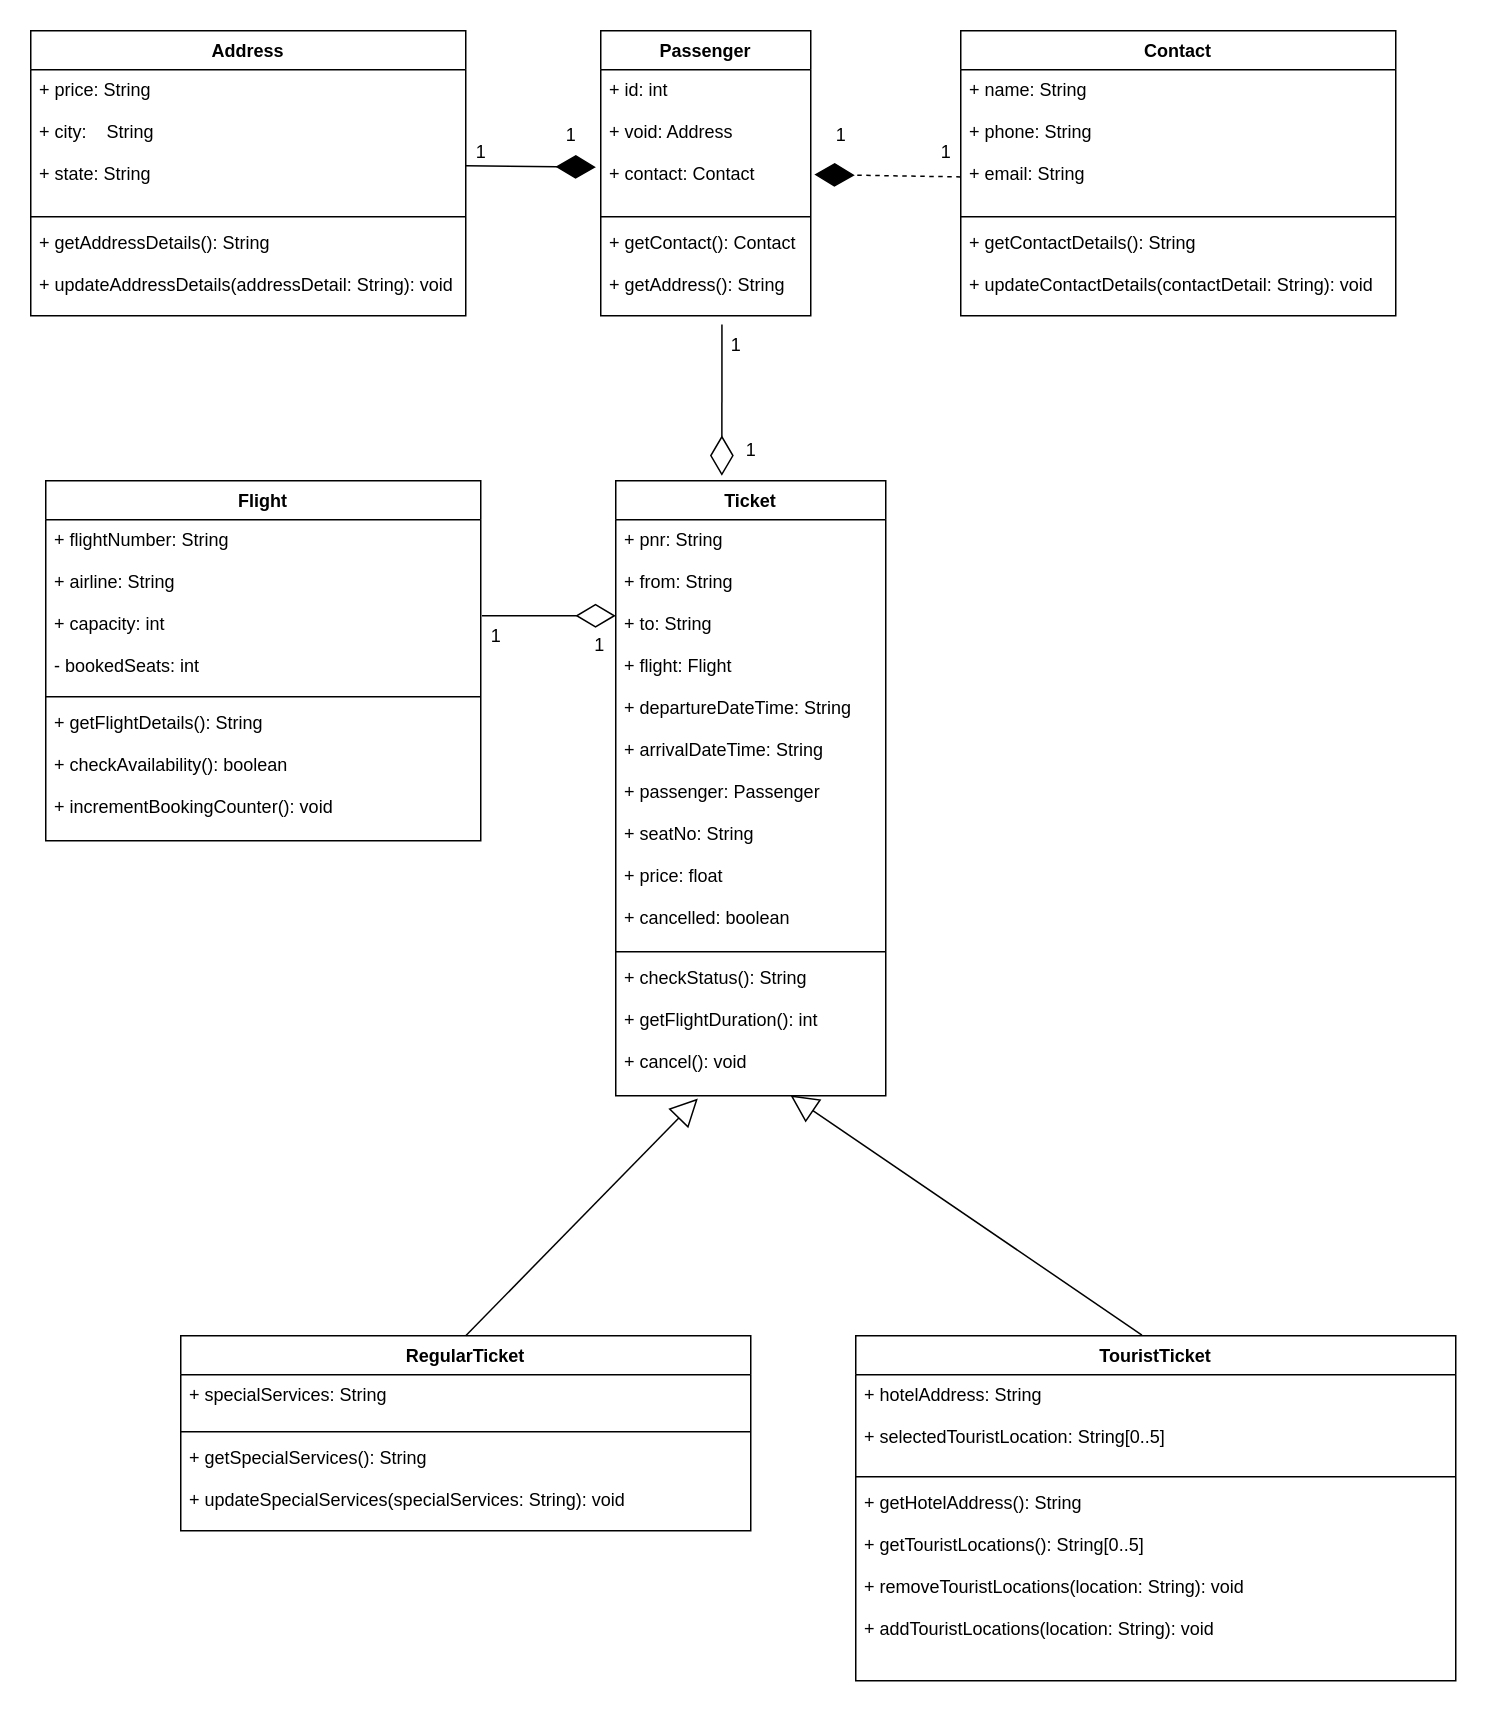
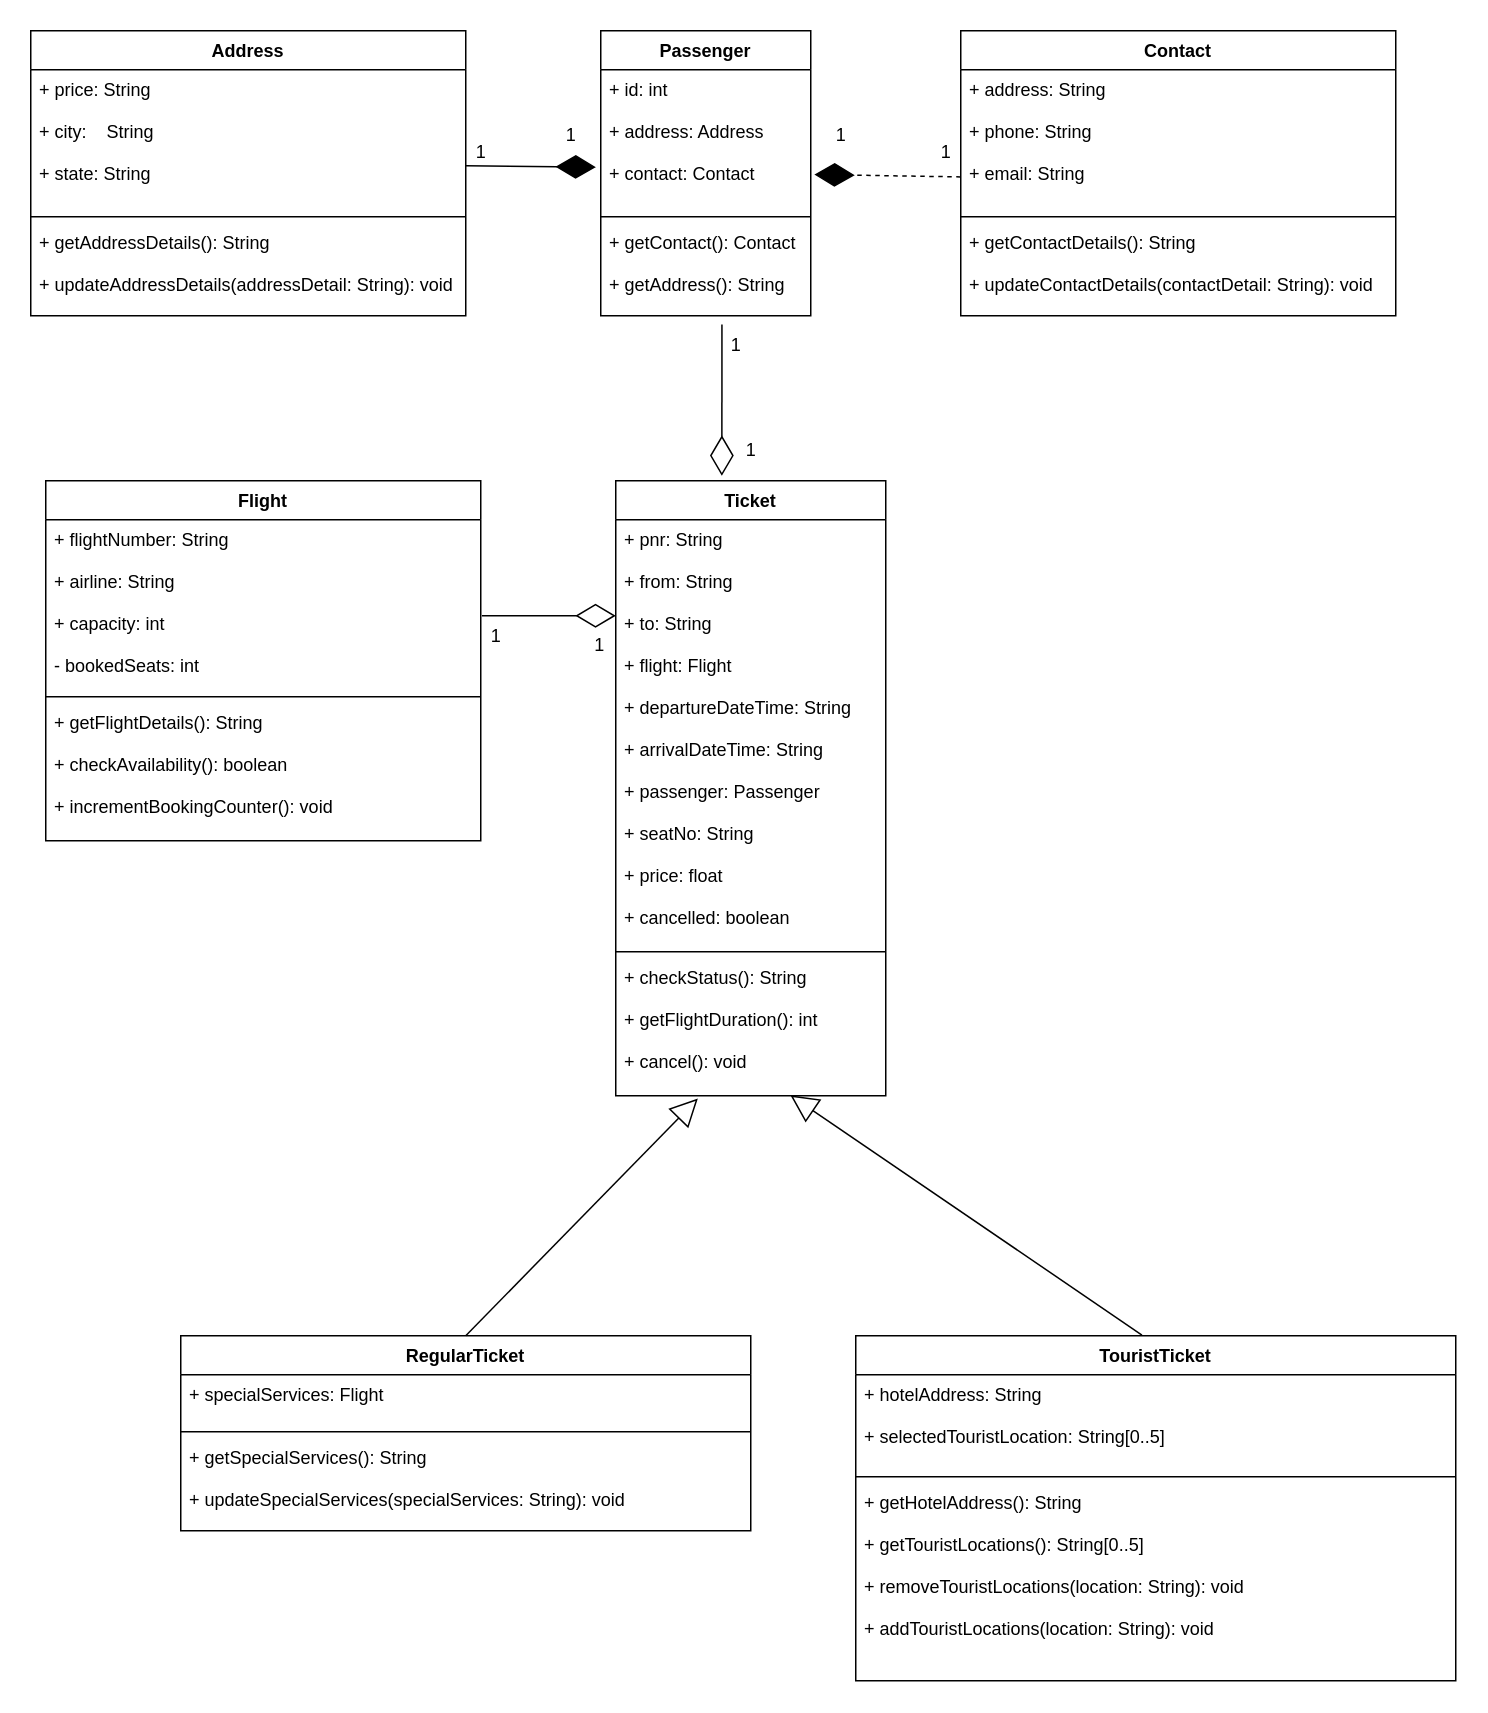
(643, 90) -> (643, 90)
(1030, 90) -> (1045, 90)
(299, 1395) -> (296, 1395)
